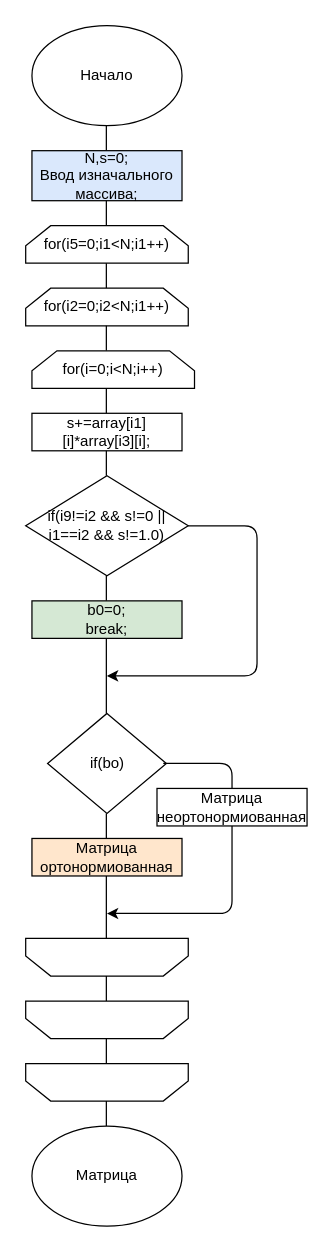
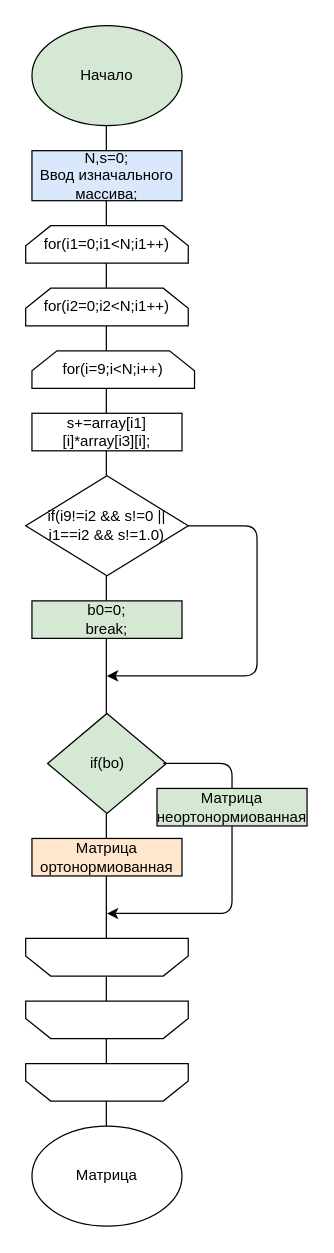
(107, 76) -> (107, 76)
(107, 244) -> (107, 244)
(113, 369) -> (113, 369)
(107, 763) -> (107, 763)
(232, 807) -> (232, 807)
